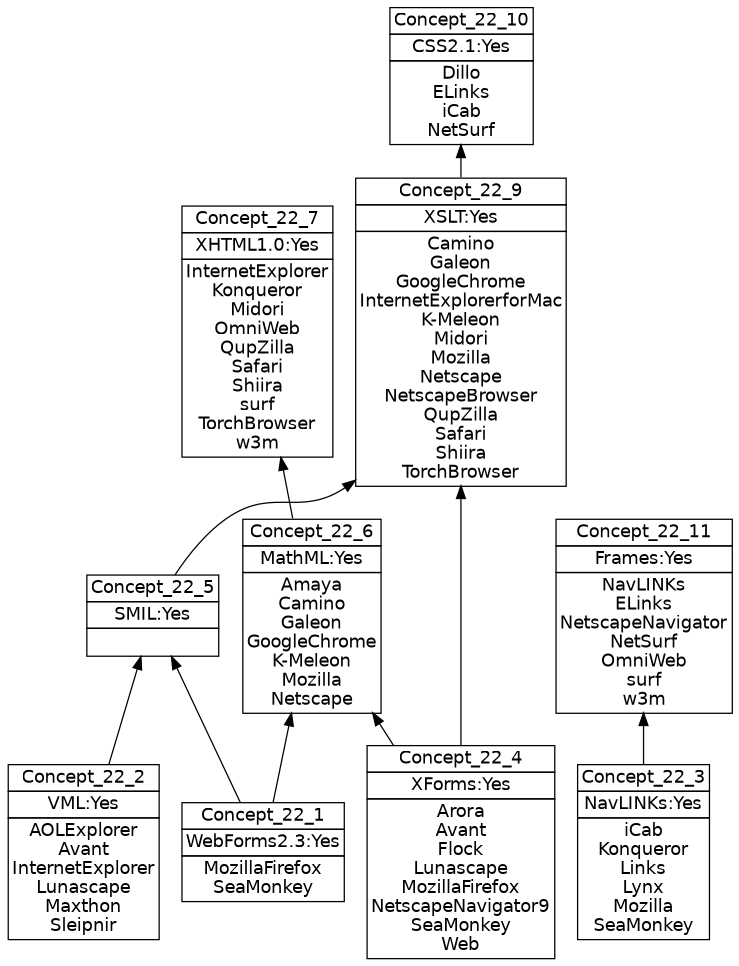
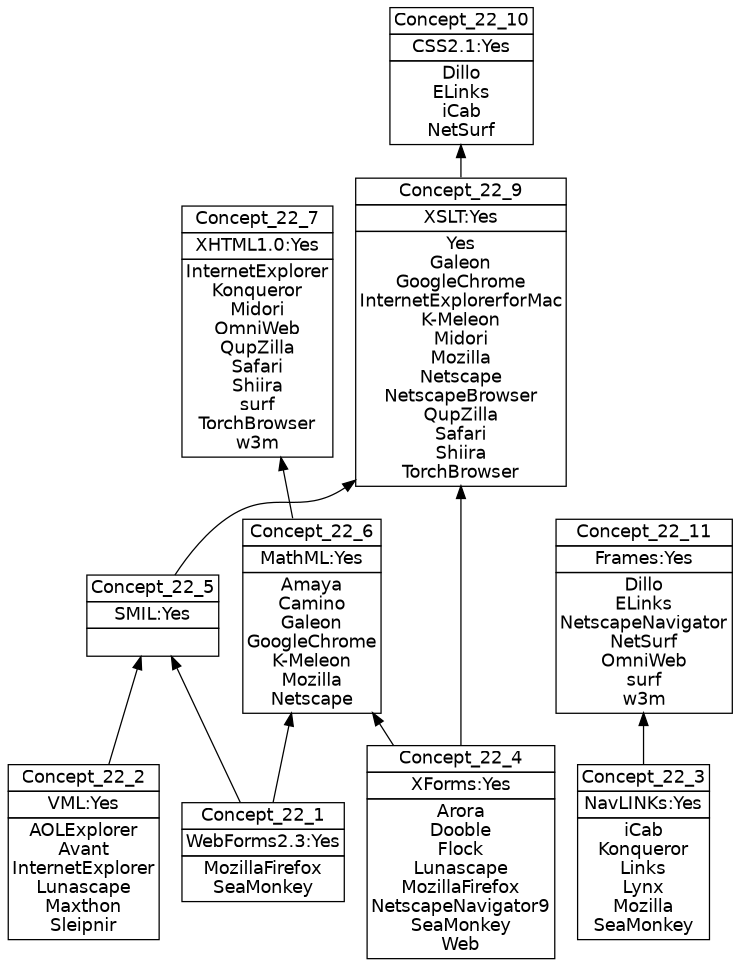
(461, 244) -> (461, 244)
(644, 585) -> (644, 585)
(461, 831) -> (461, 831)
